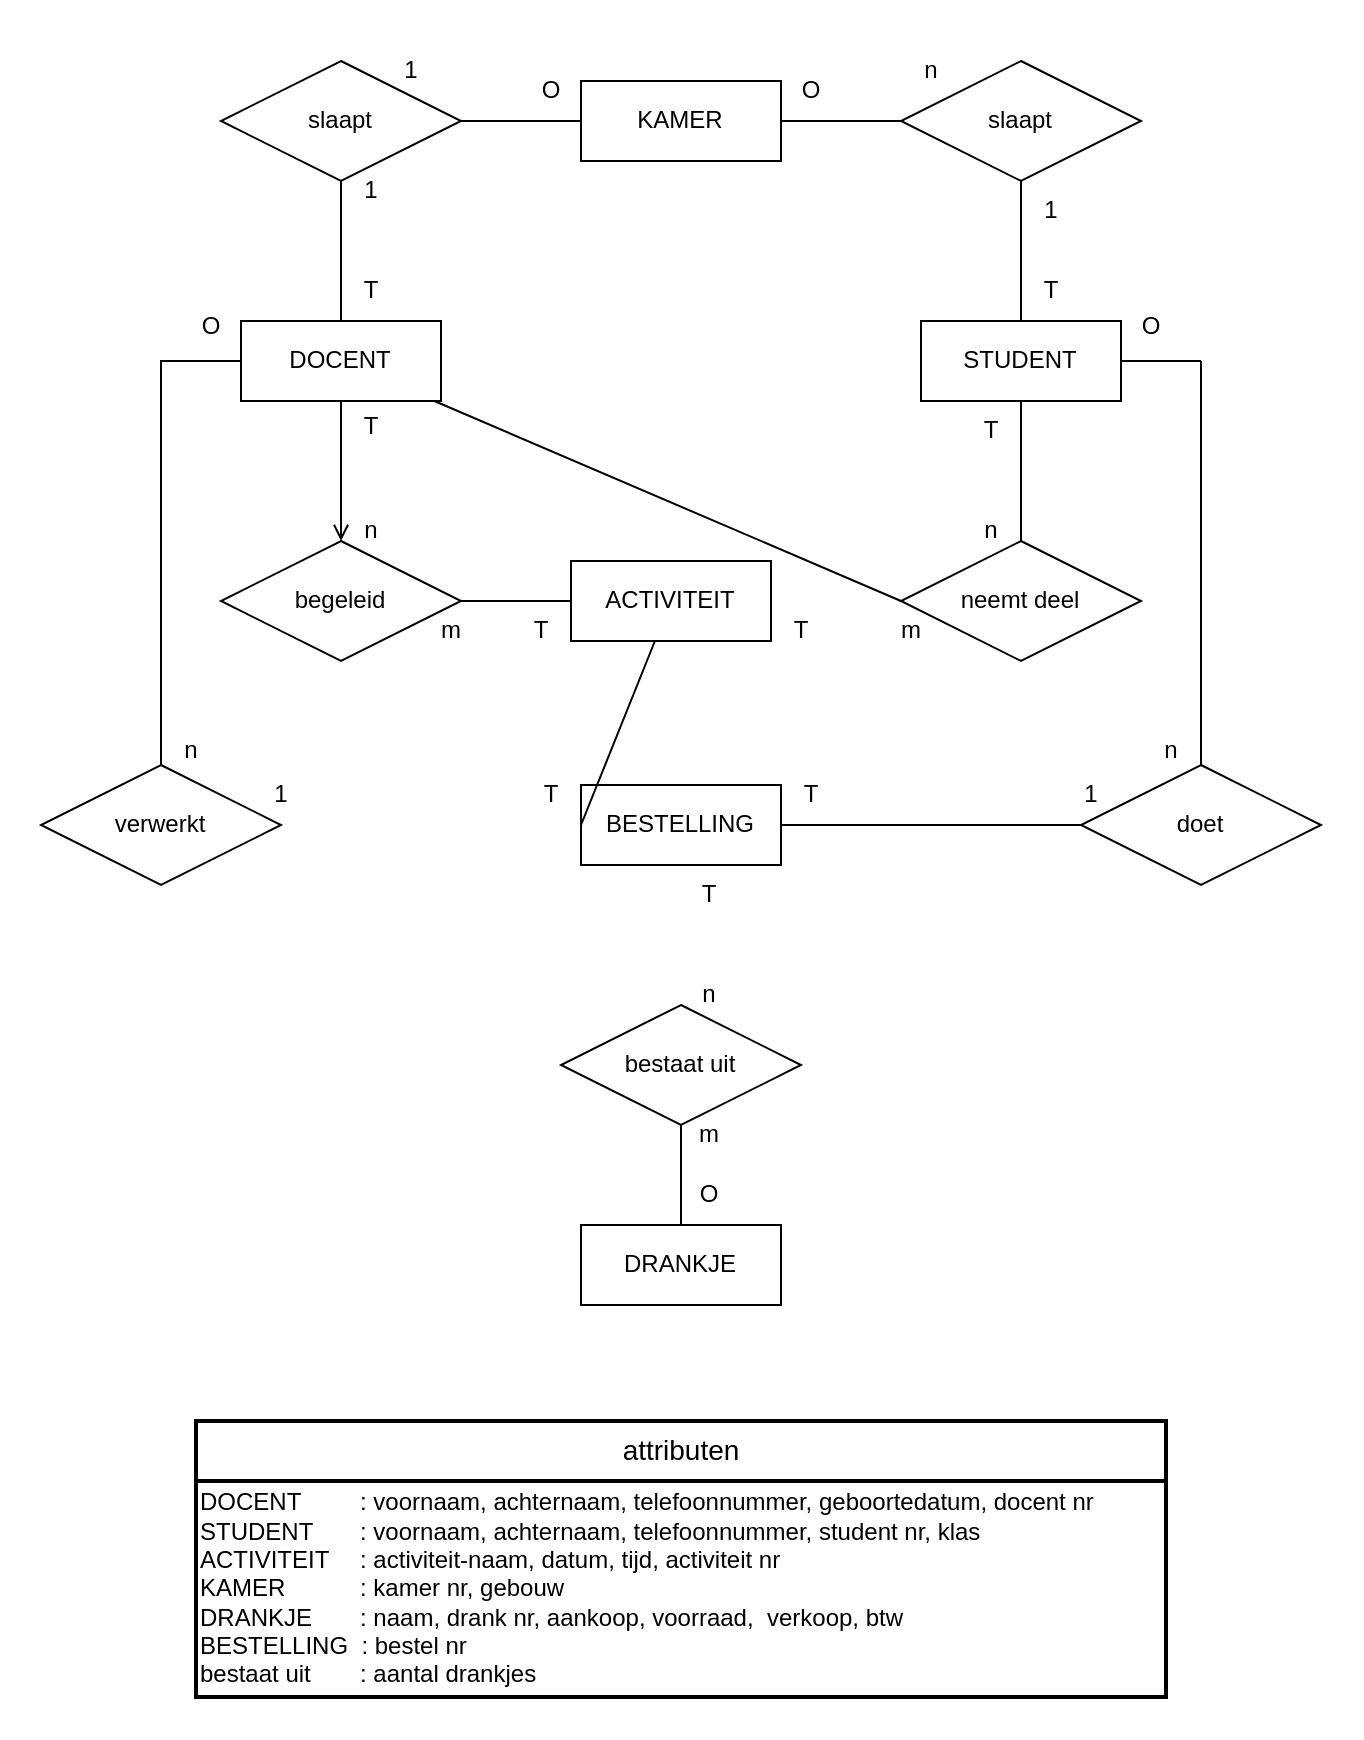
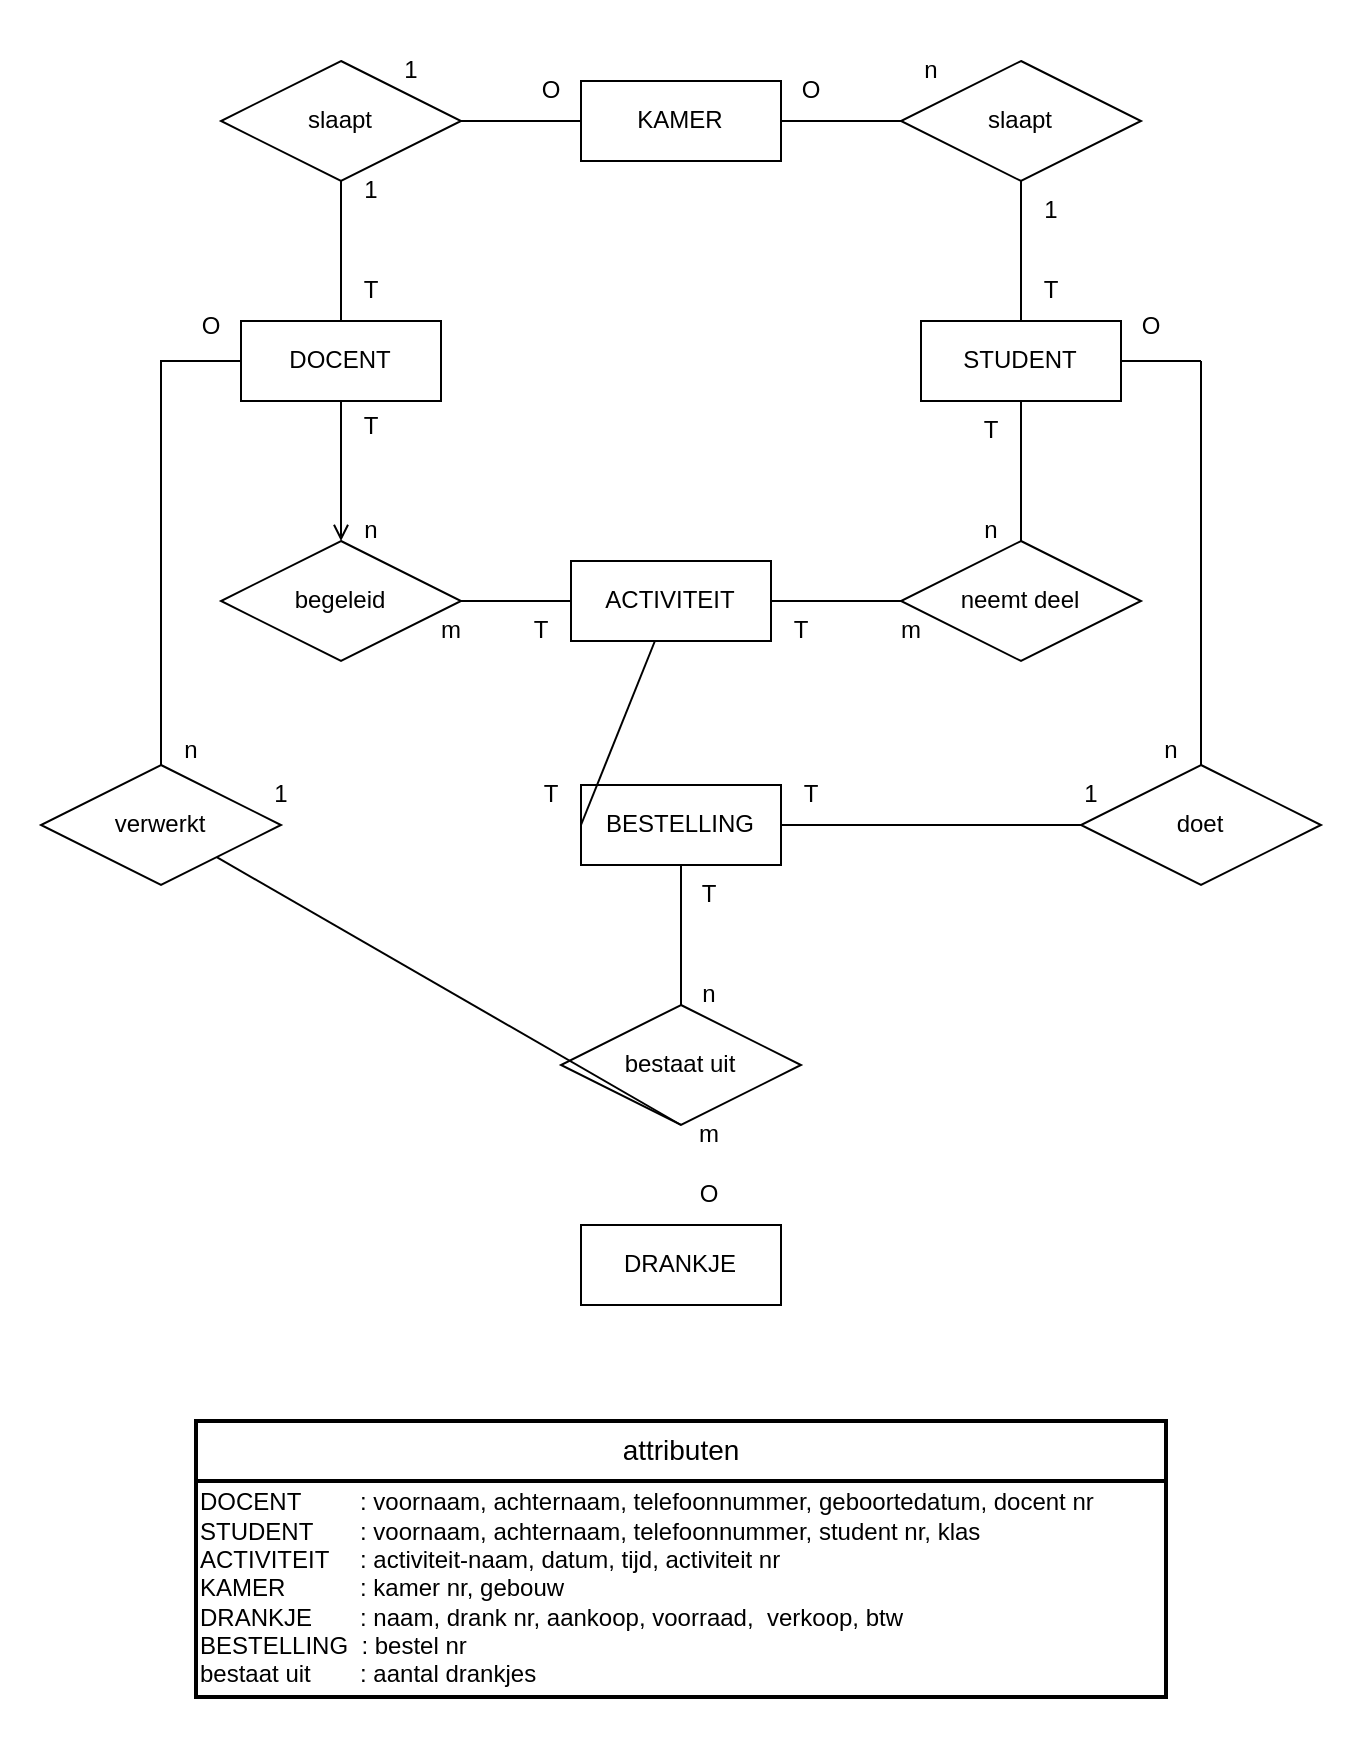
(668, 501) -> (836, 601)
none -> (681, 935)
(681, 1175) -> (449, 991)
